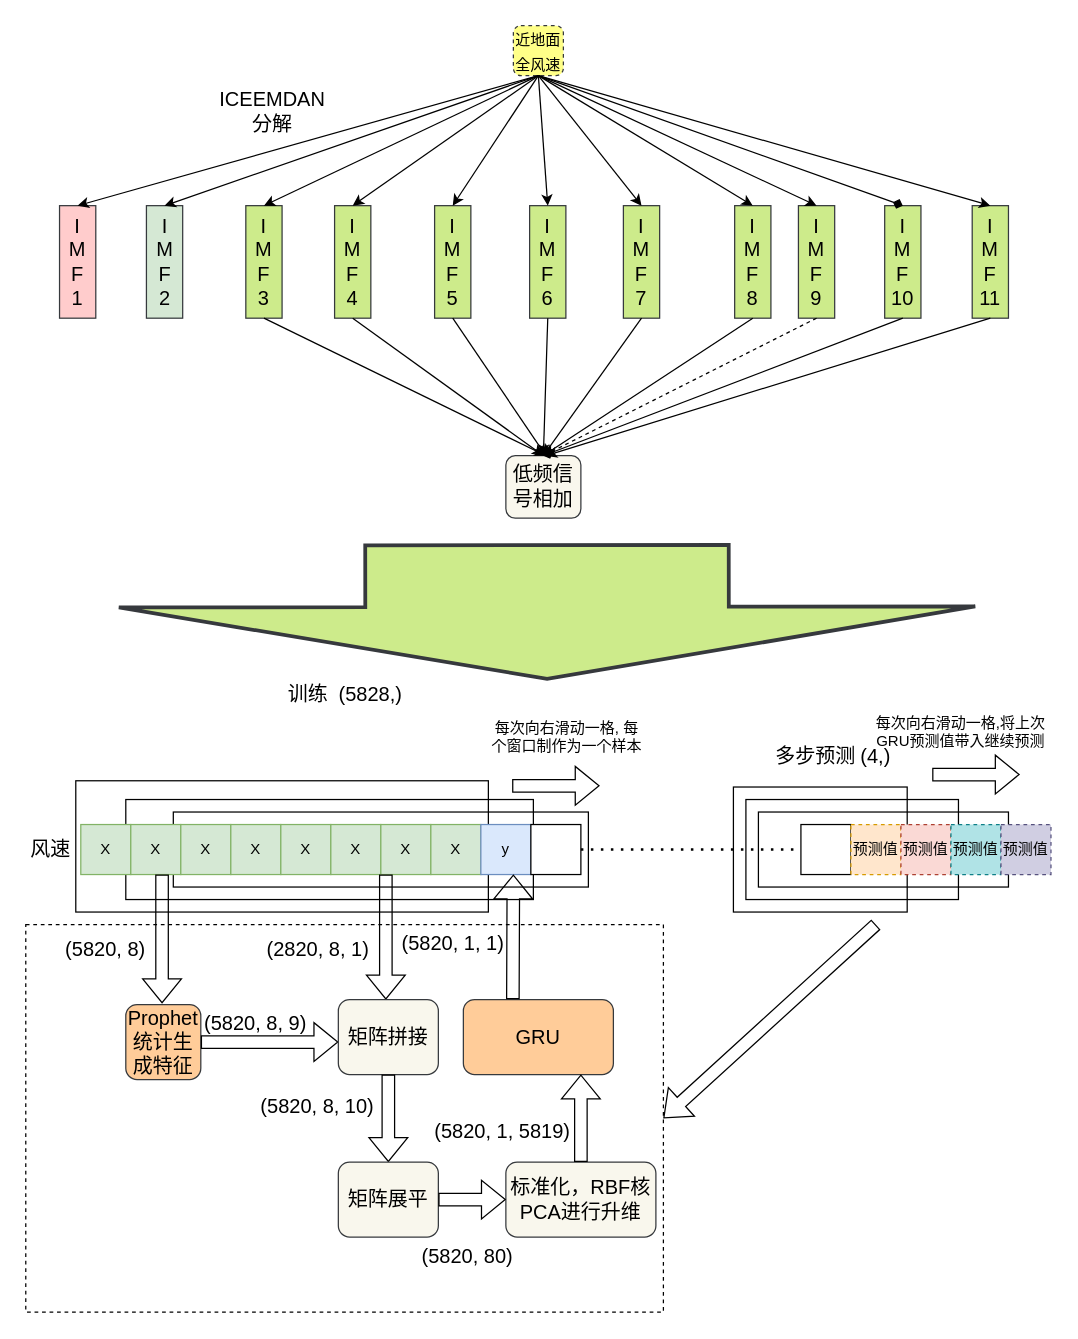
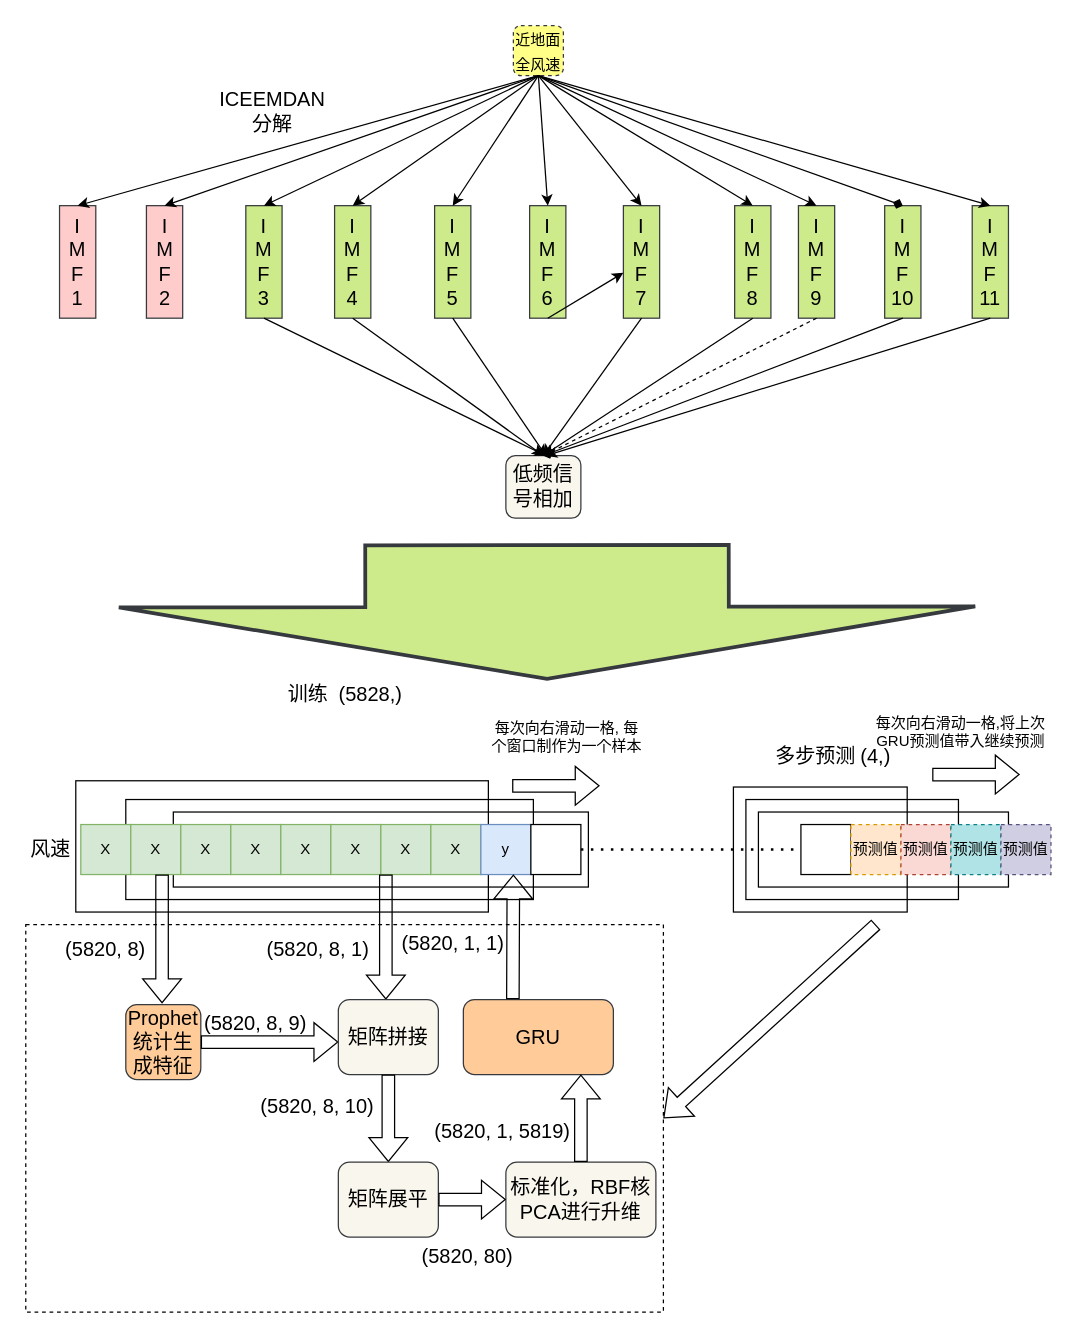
(164, 262) -> (164, 262)
(545, 382) -> (582, 297)
(318, 949) -> (318, 949)
